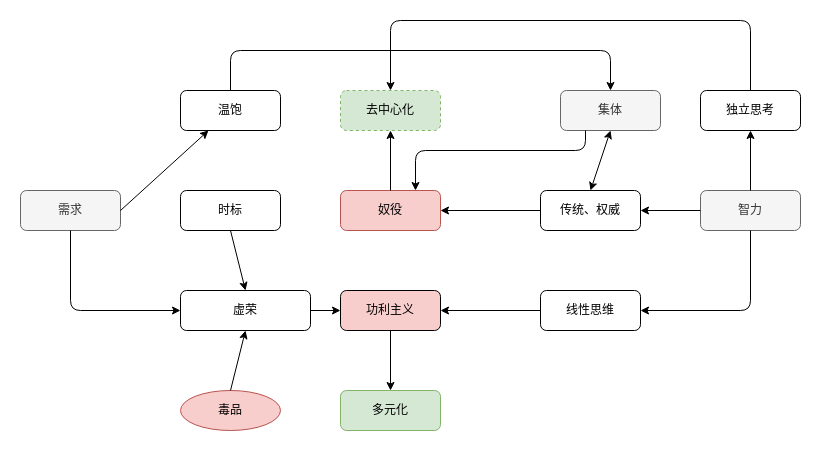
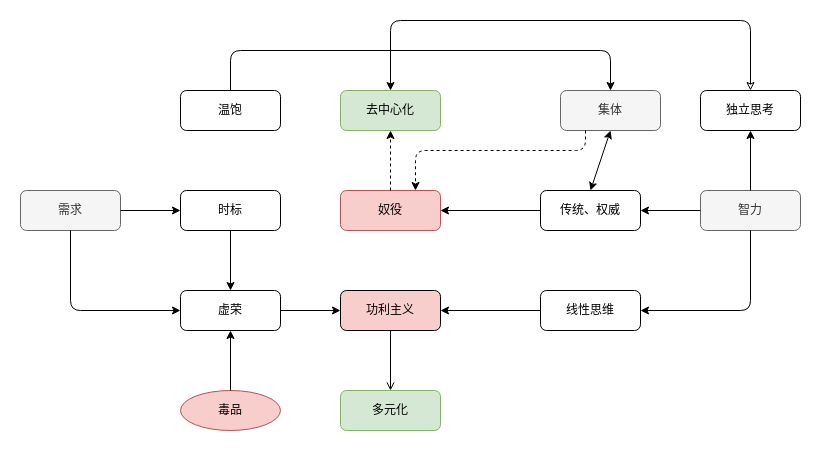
(751, 85) -> (751, 82)
(391, 111) -> (391, 111)
(494, 151) -> (494, 151)
(391, 163) -> (391, 163)
(162, 173) -> (147, 211)
(246, 311) -> (231, 311)
(391, 382) -> (391, 384)
